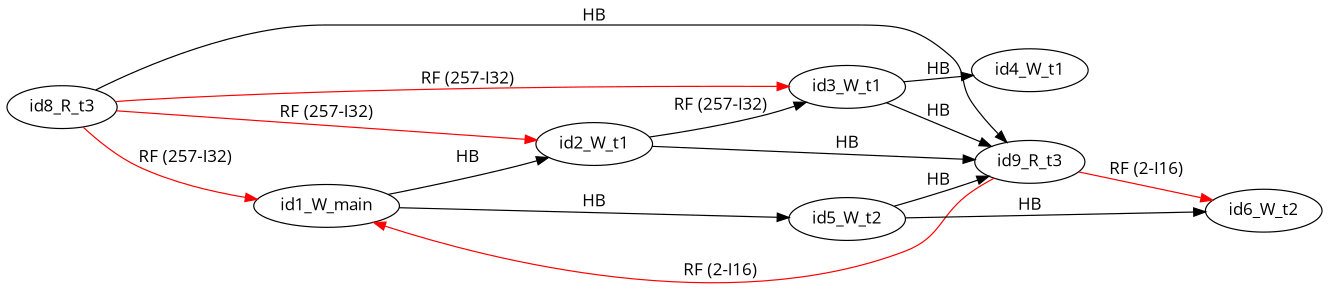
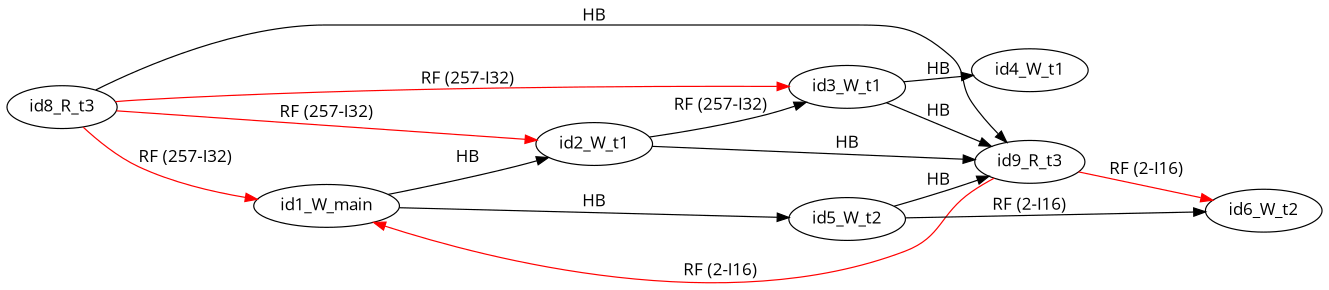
(1030, 205) -> (1030, 205)
